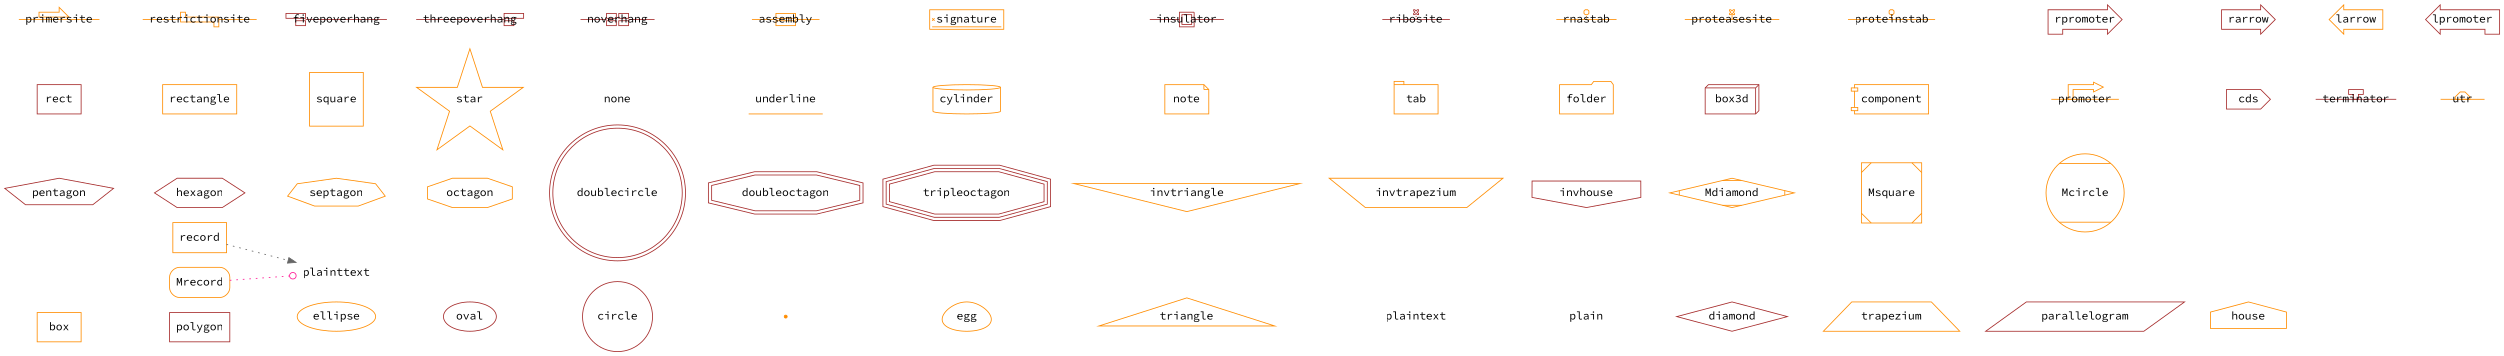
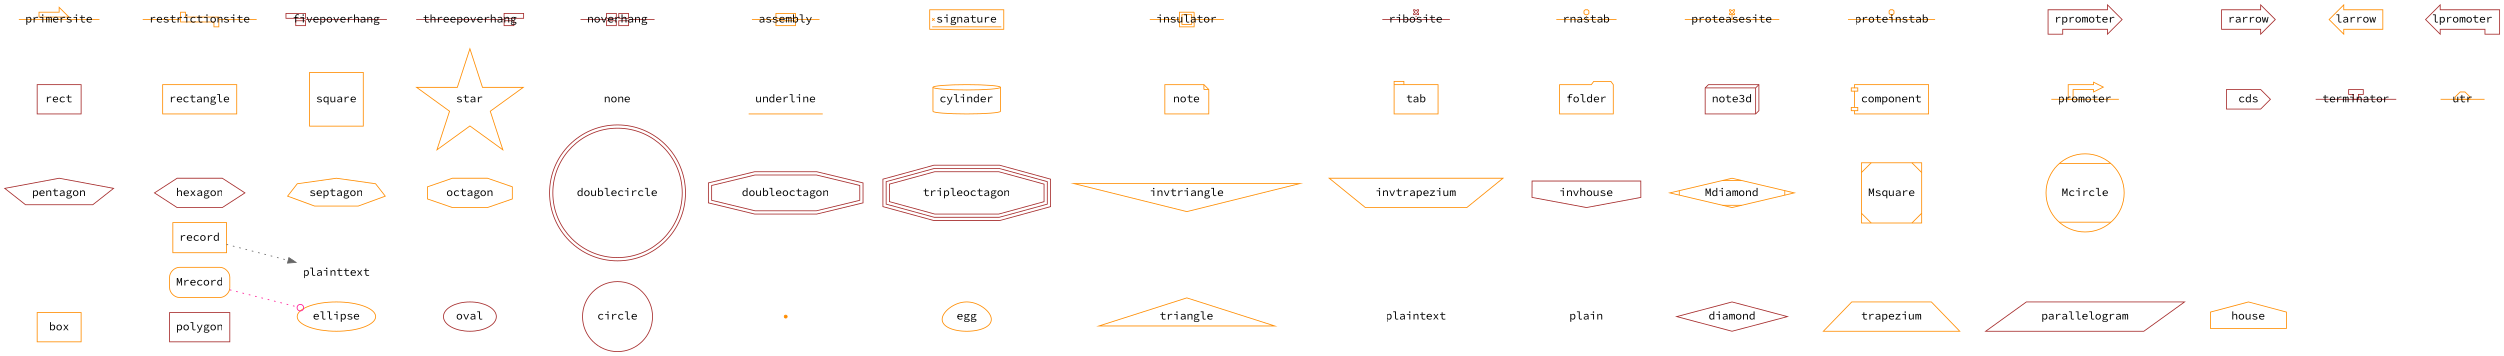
(1187, 20) -> (1187, 20)
(1732, 99) -> (1732, 99)
(260, 278) -> (263, 298)
